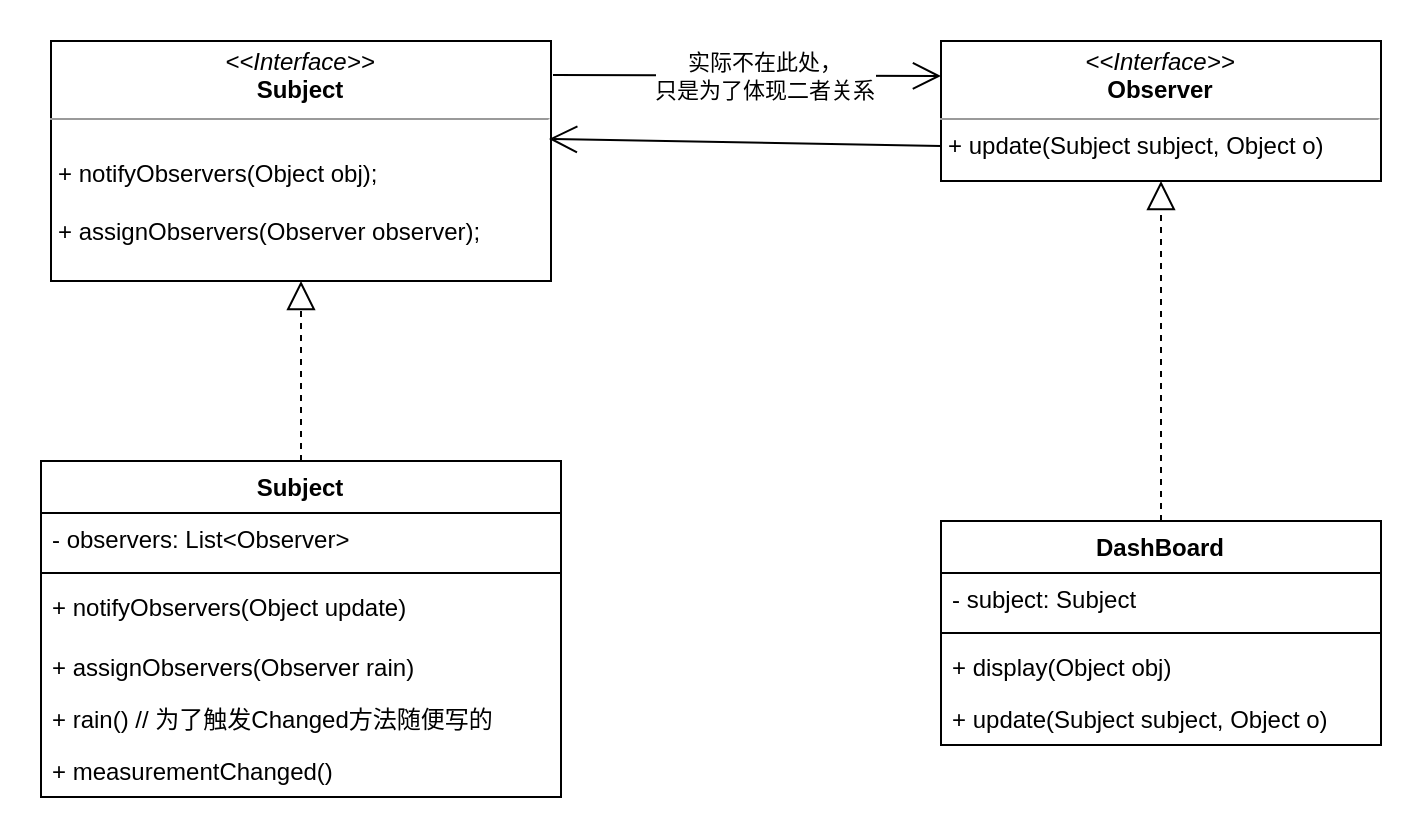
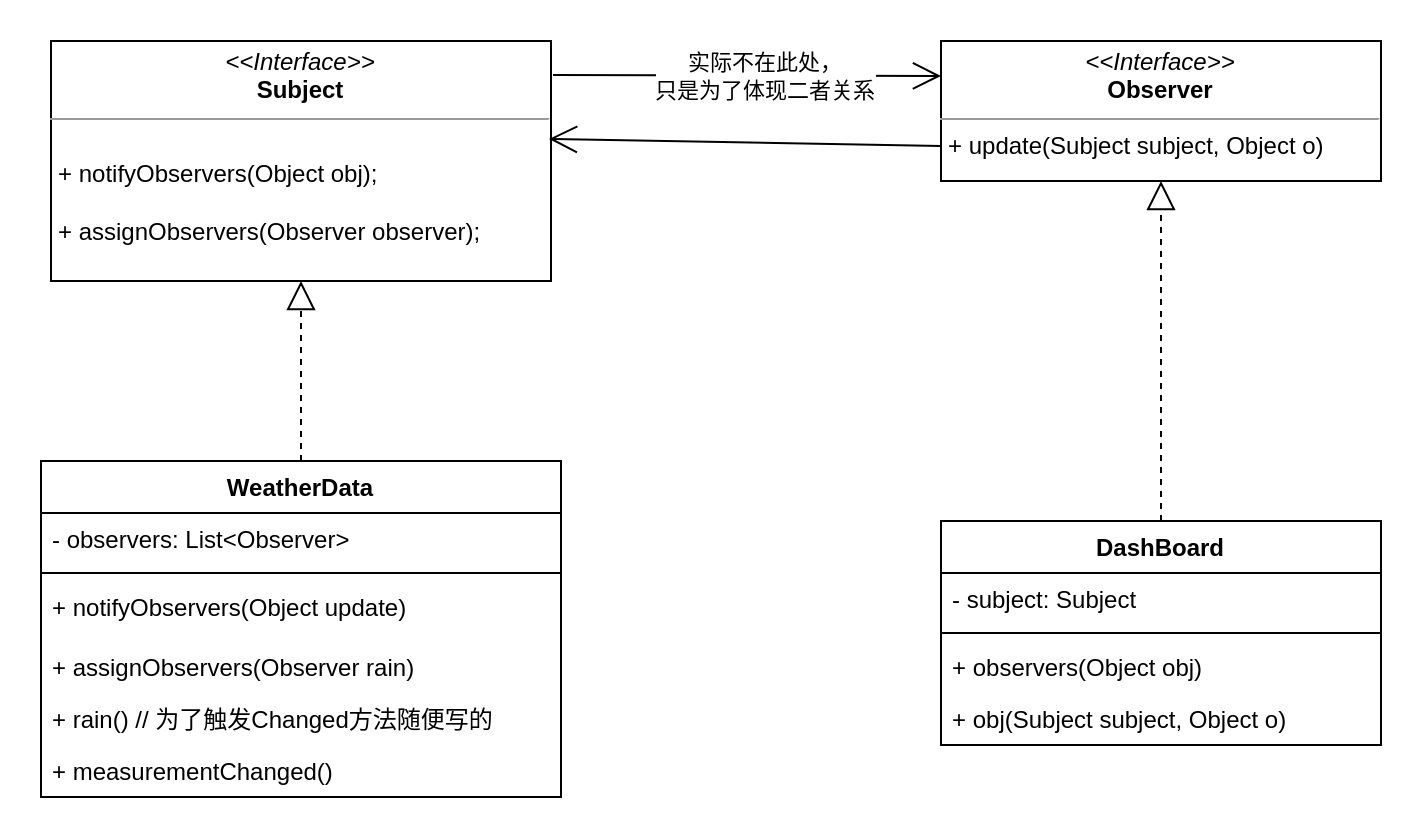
(300, 488) -> (300, 488)
(1084, 668) -> (1103, 668)
(1175, 720) -> (1155, 720)
